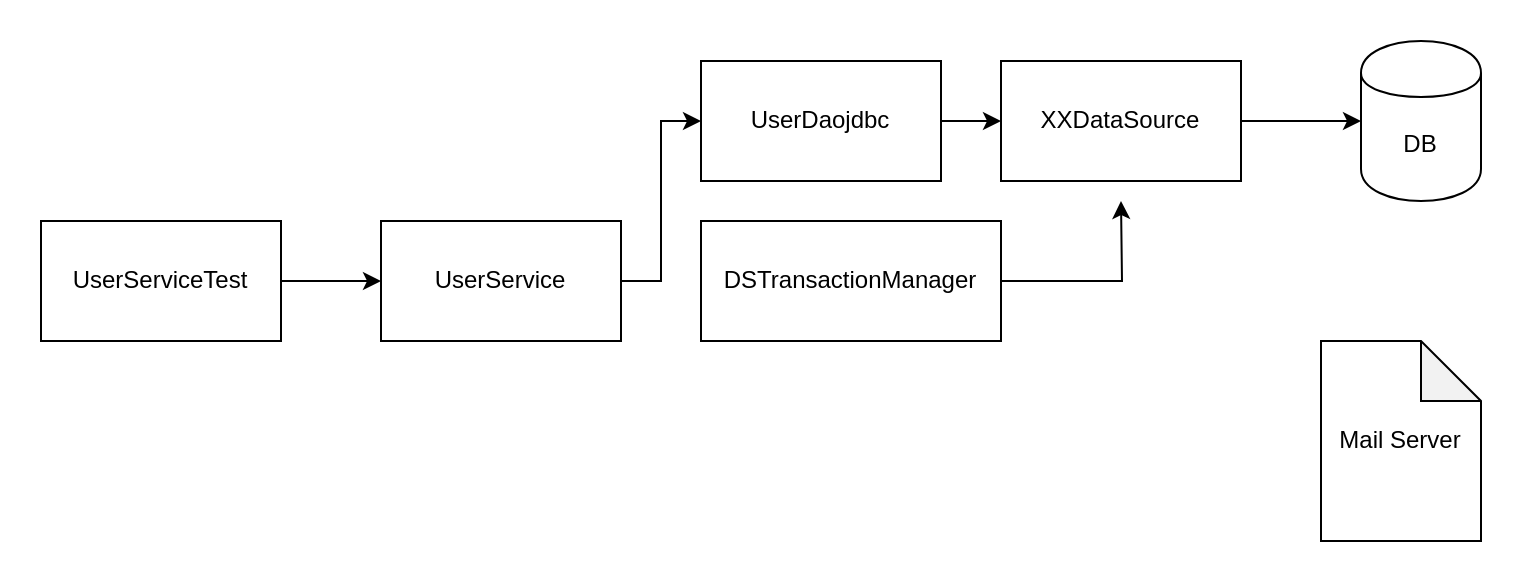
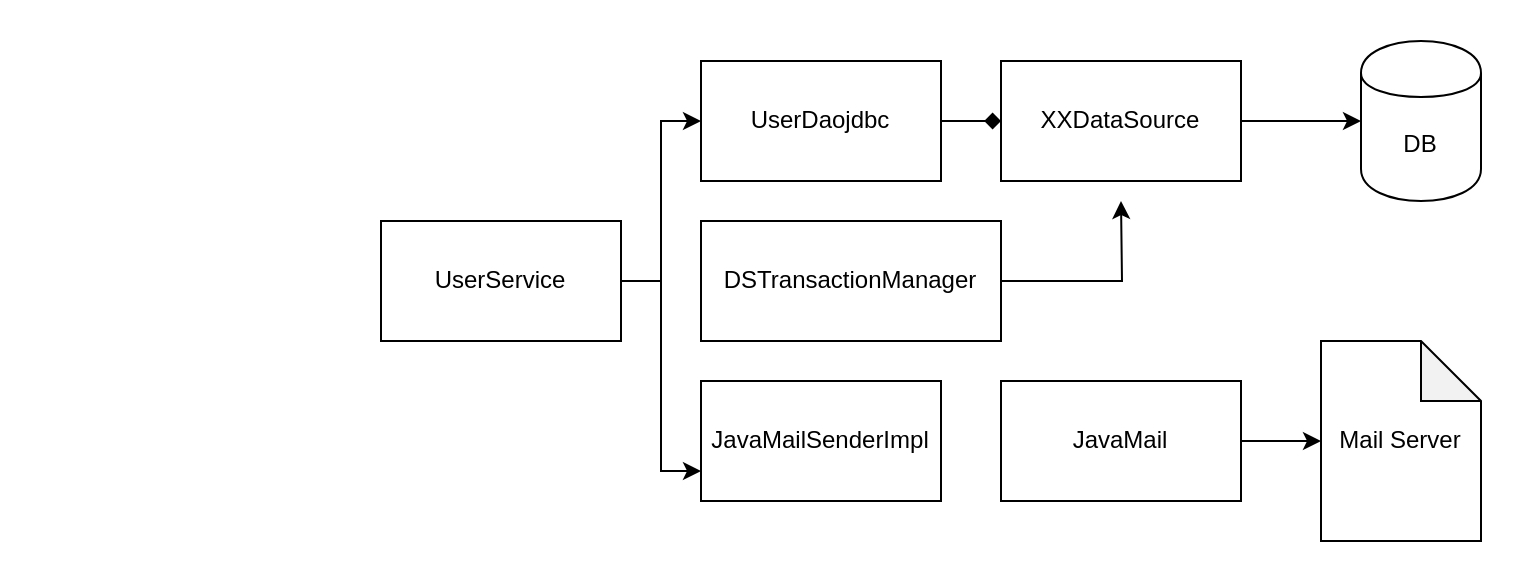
(985, 121) -> (984, 121)
(161, 281) -> none
(324, 281) -> none
none -> (661, 391)
none -> (821, 441)
none -> (1121, 441)
none -> (1274, 441)
